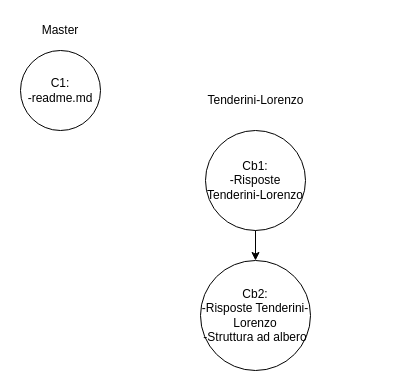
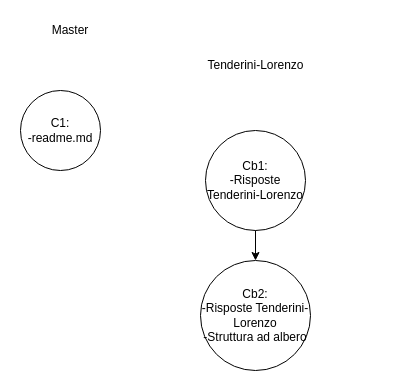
(61, 31) -> (71, 31)
(61, 91) -> (61, 131)
(256, 101) -> (256, 66)
